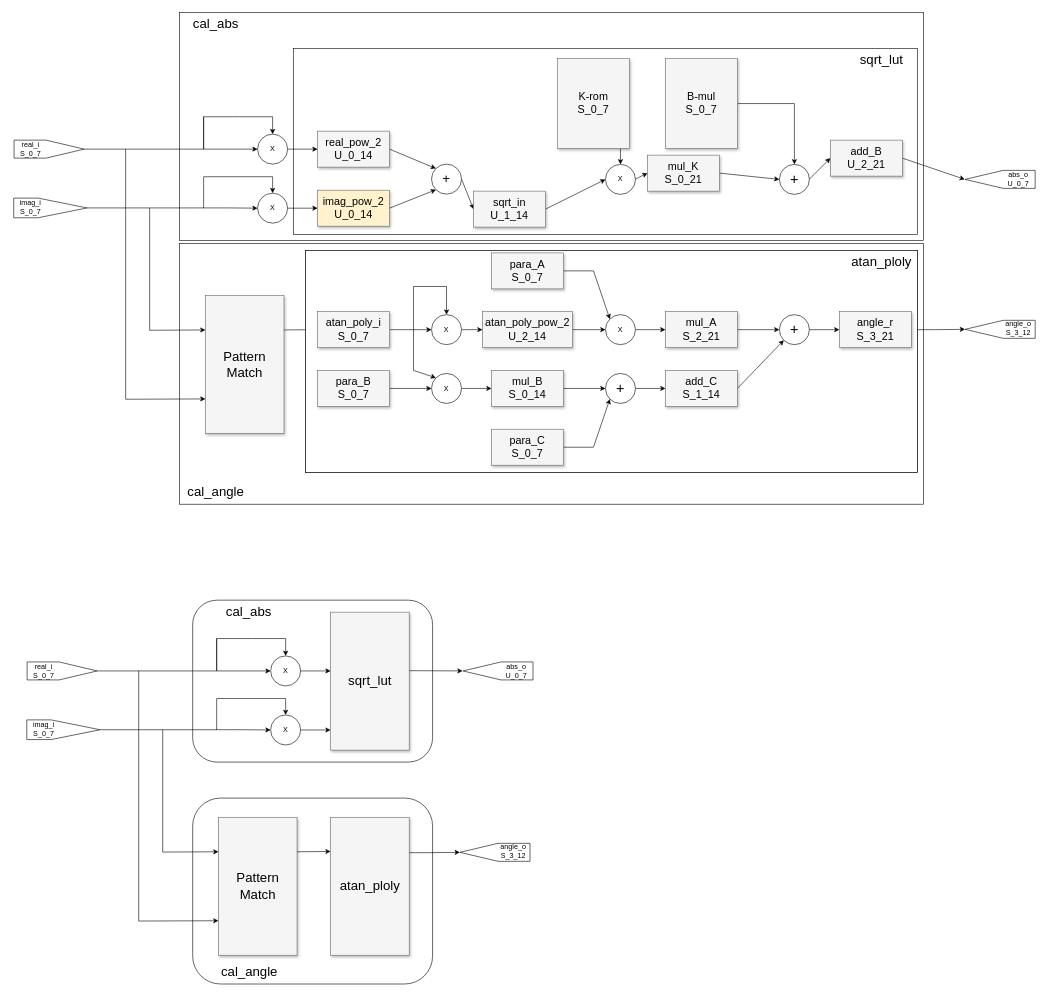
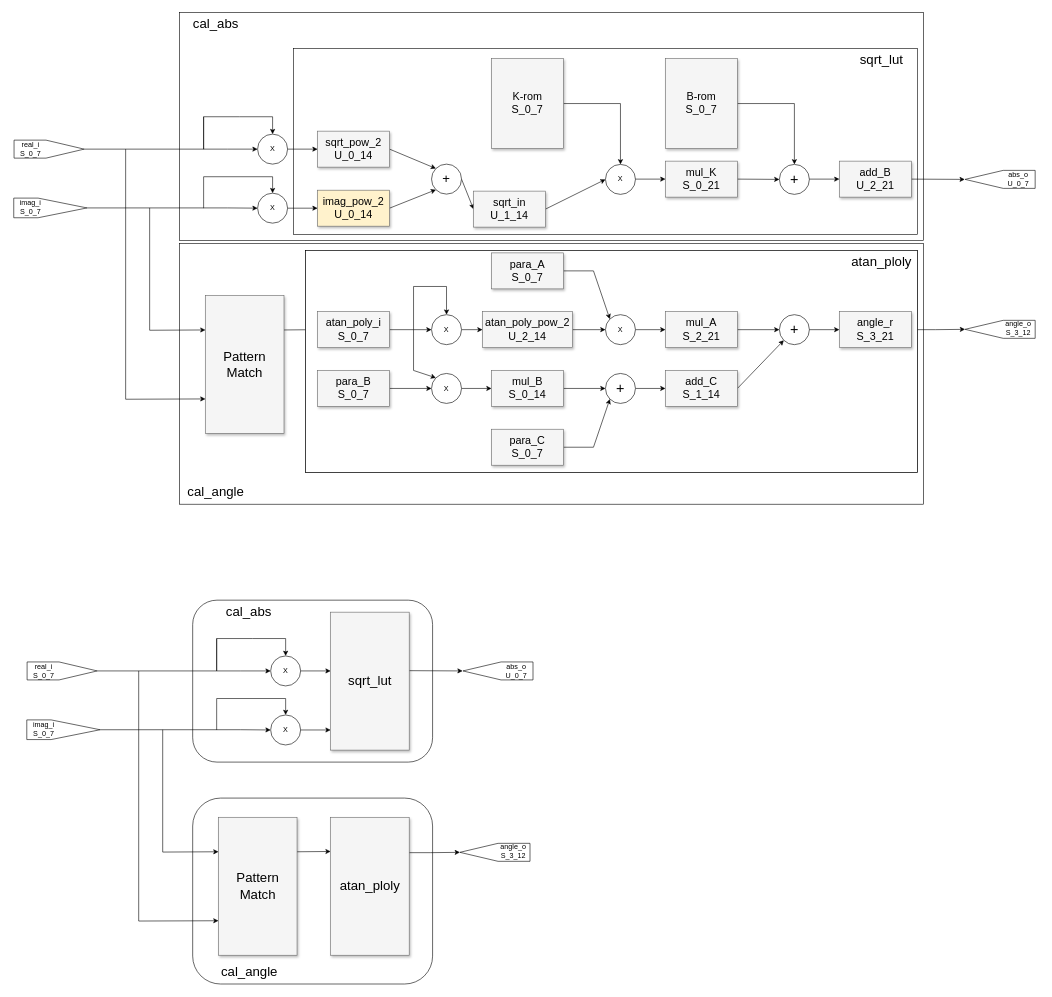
(594, 104) -> (528, 104)
(702, 104) -> (702, 104)
(354, 149) -> (354, 149)
(867, 158) -> (876, 179)
(684, 173) -> (702, 179)
